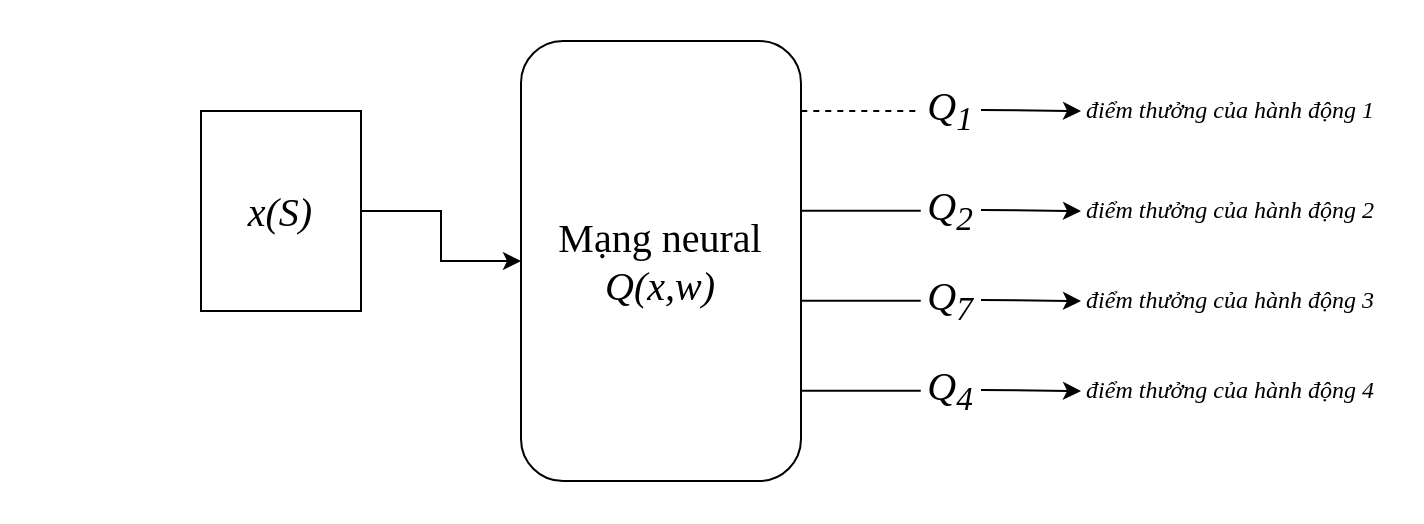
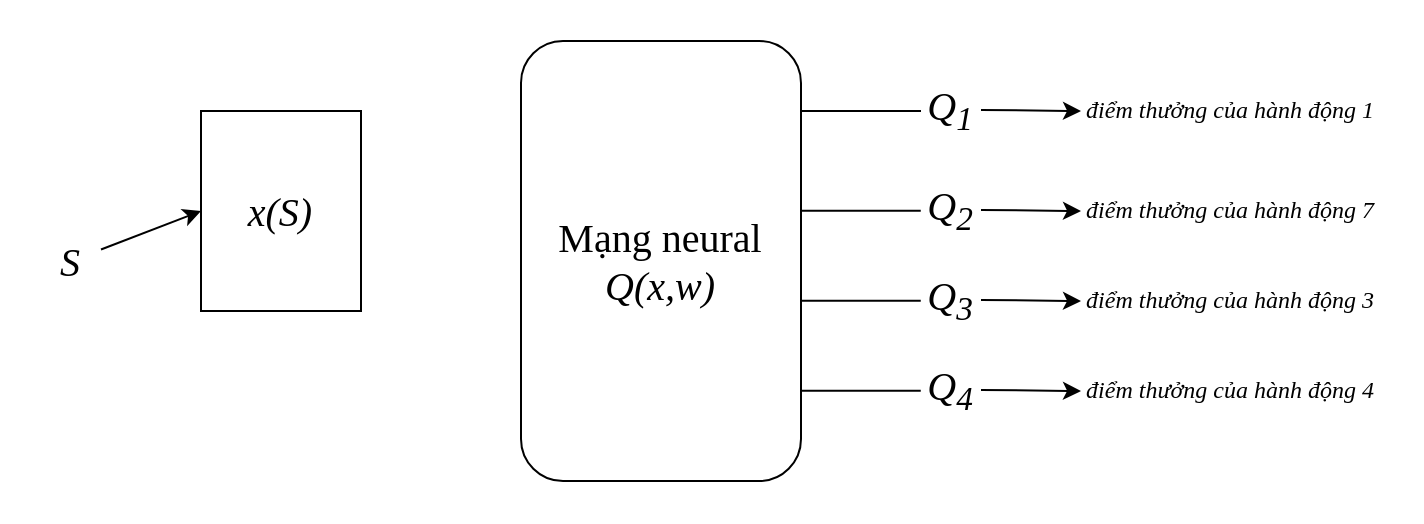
(862, 111) -> (862, 111)
(1231, 211) -> (1231, 211)
(441, 229) -> none
none -> (145, 233)
none -> (71, 261)
(951, 301) -> (951, 301)
